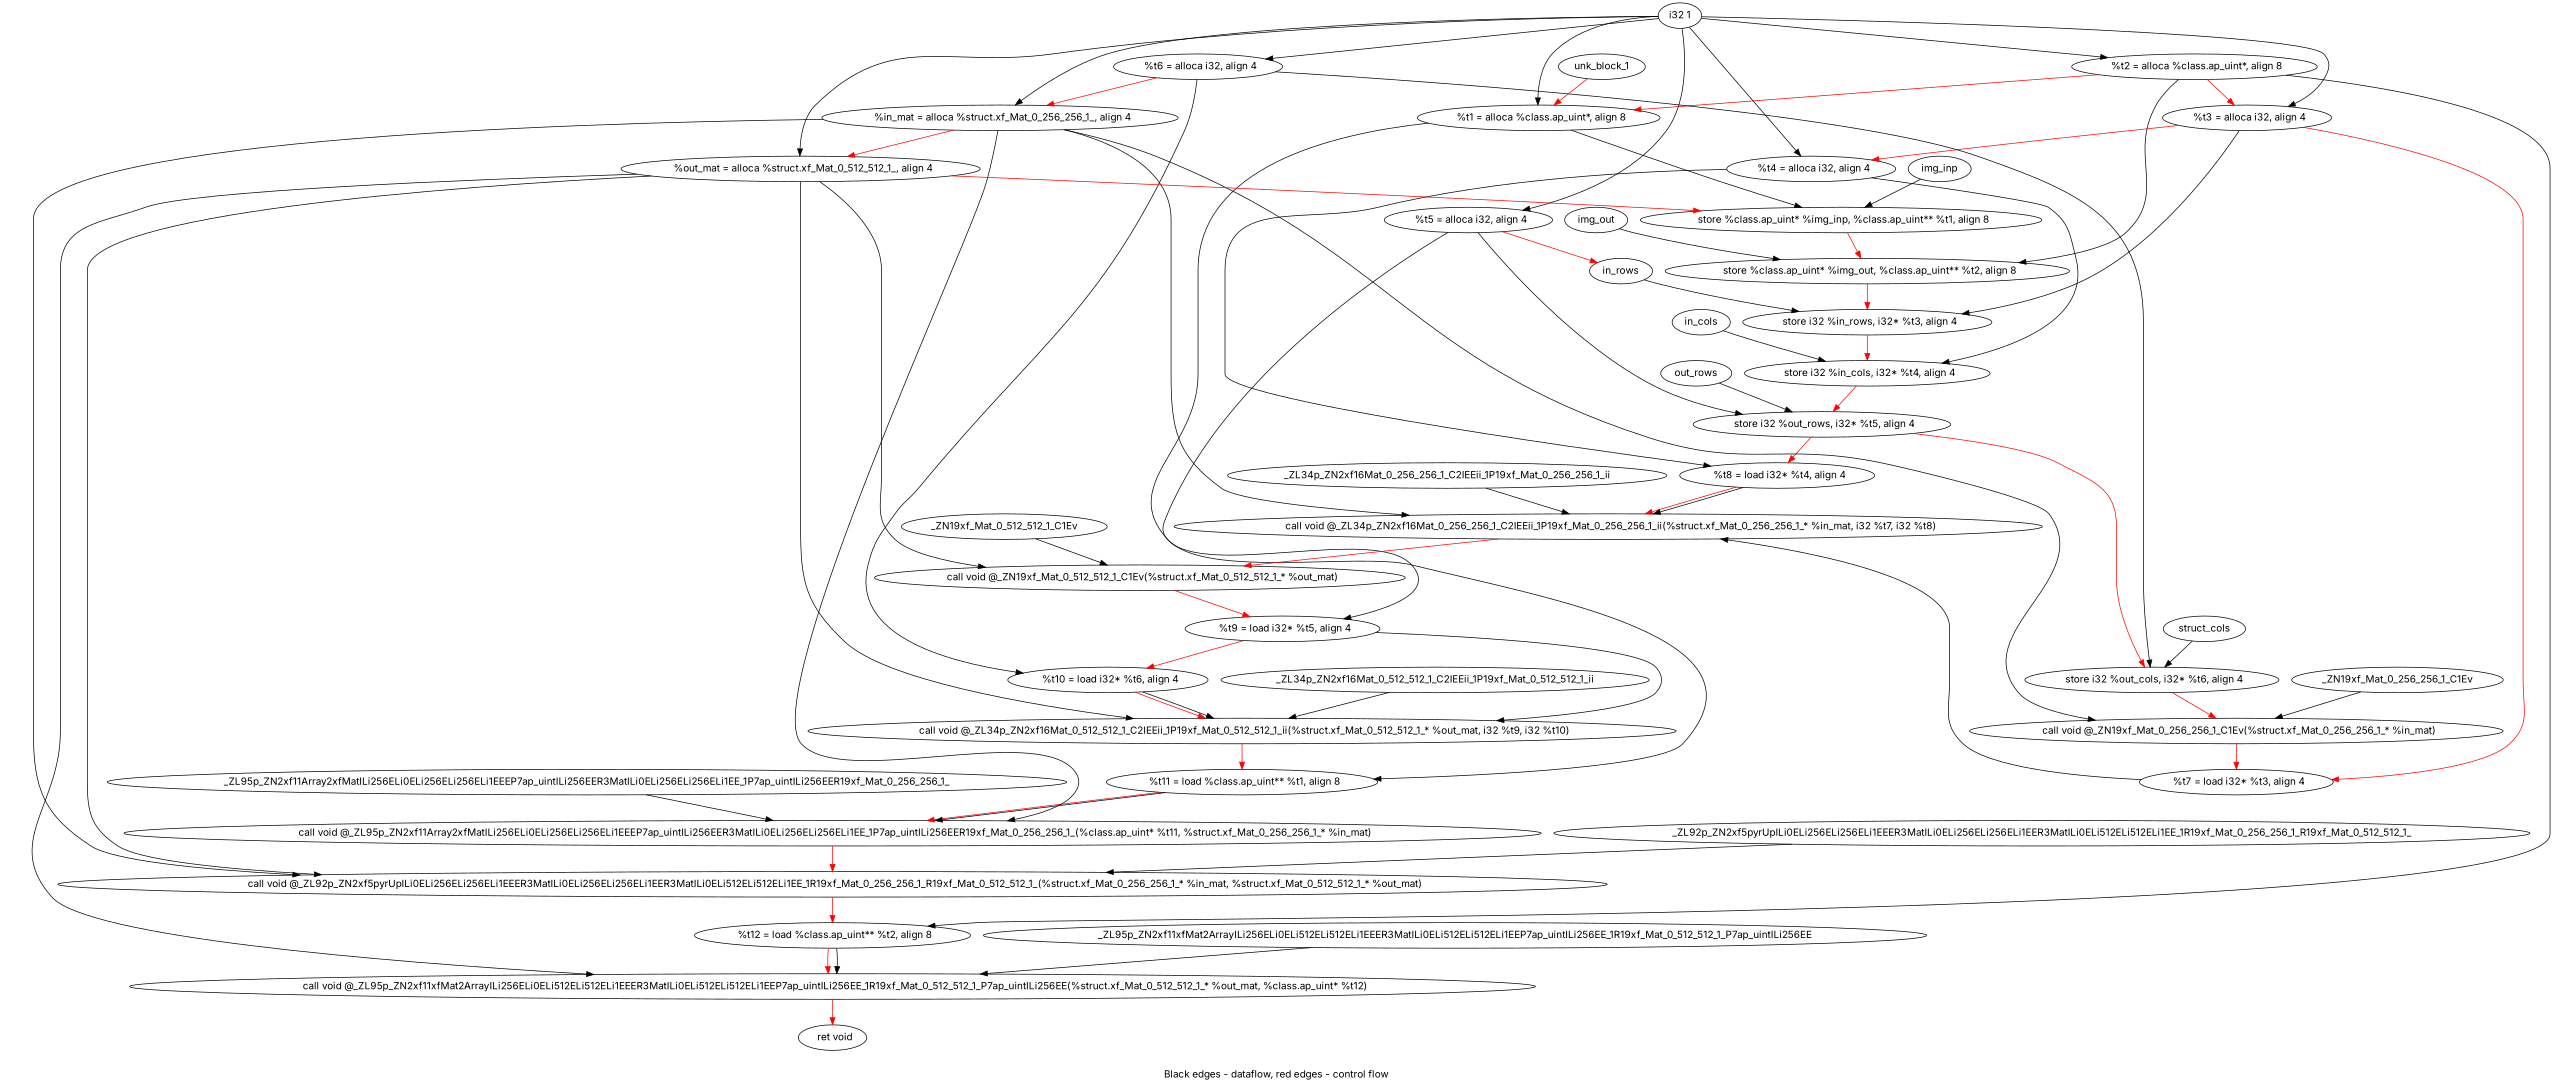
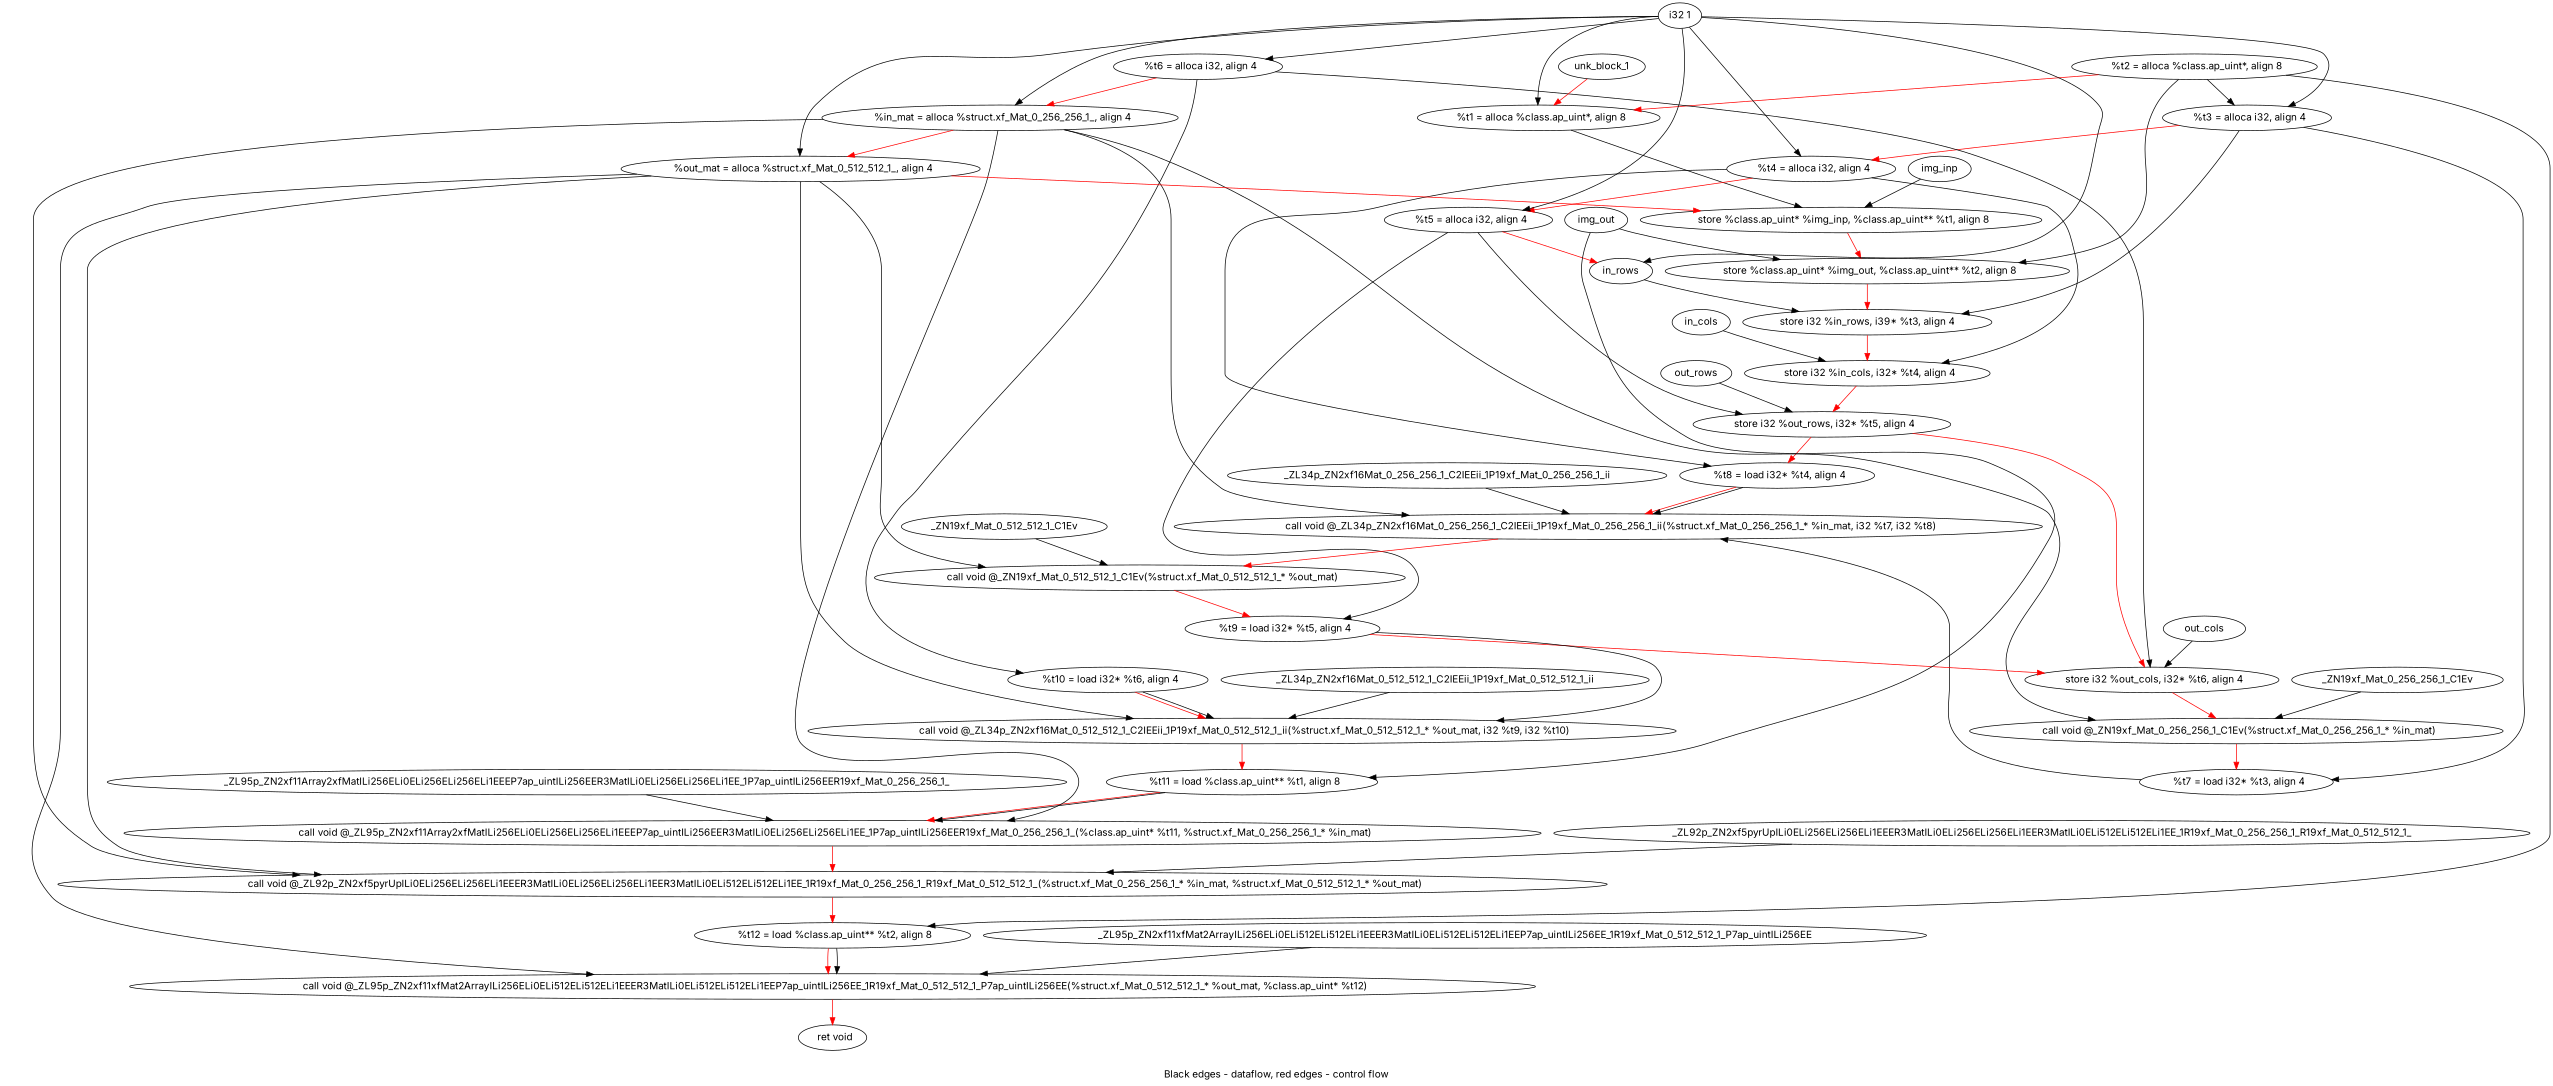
(1901, 38) -> (2090, 170)
(2218, 90) -> (2218, 90)
none -> (1643, 194)
(1867, 322) -> (1867, 322)
(2523, 448) -> (2523, 448)
(1344, 561) -> (2026, 575)
(2204, 629) -> (2204, 629)
(1199, 653) -> (1703, 654)
